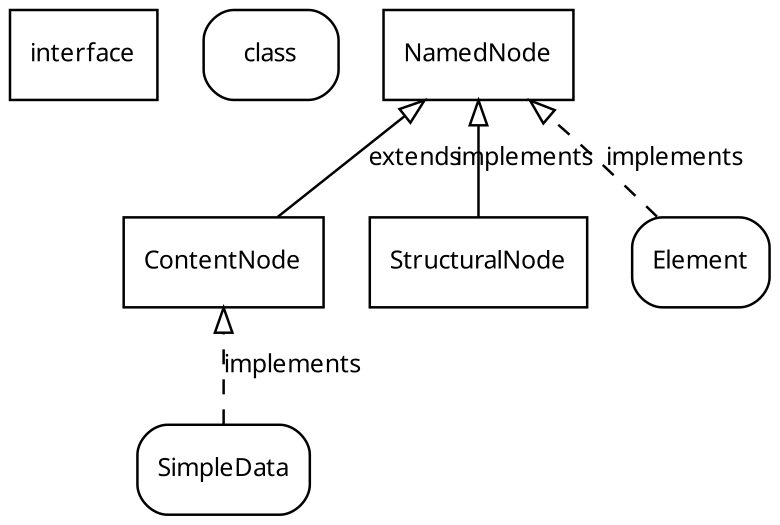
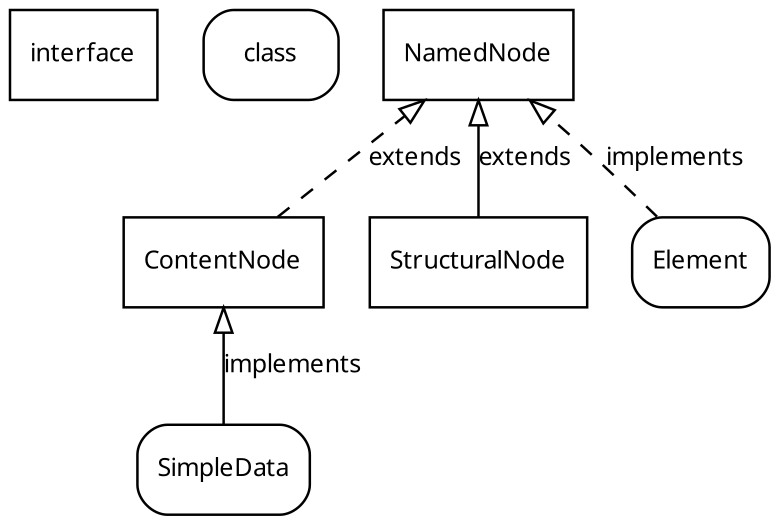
(525, 159) -> (525, 159)
(341, 167) -> (341, 167)
(224, 379) -> (224, 379)
